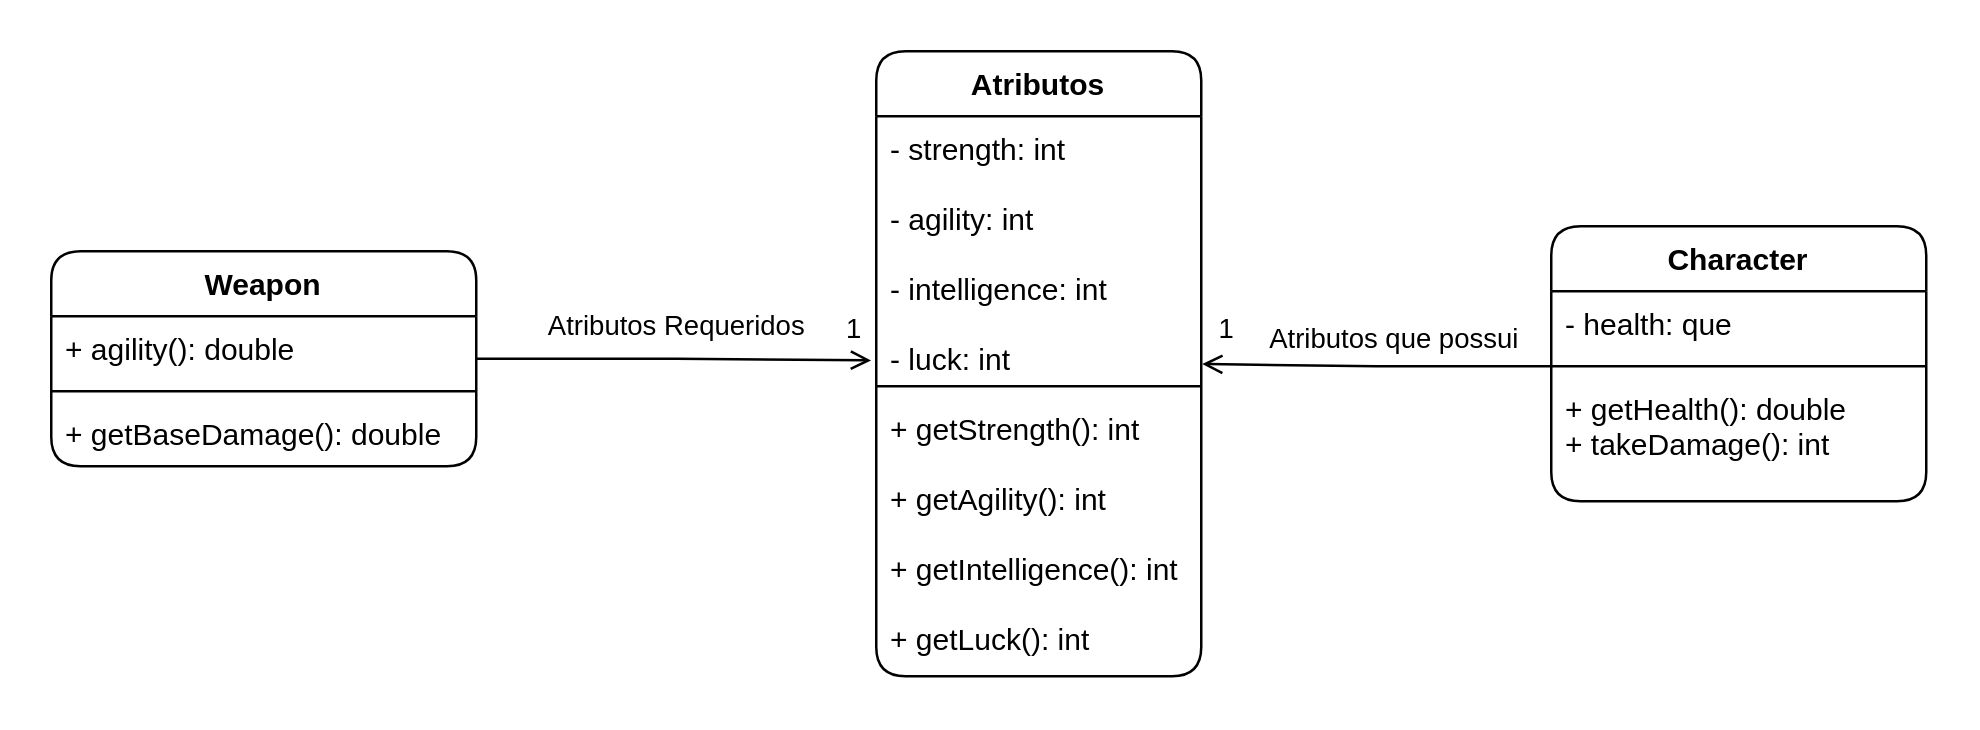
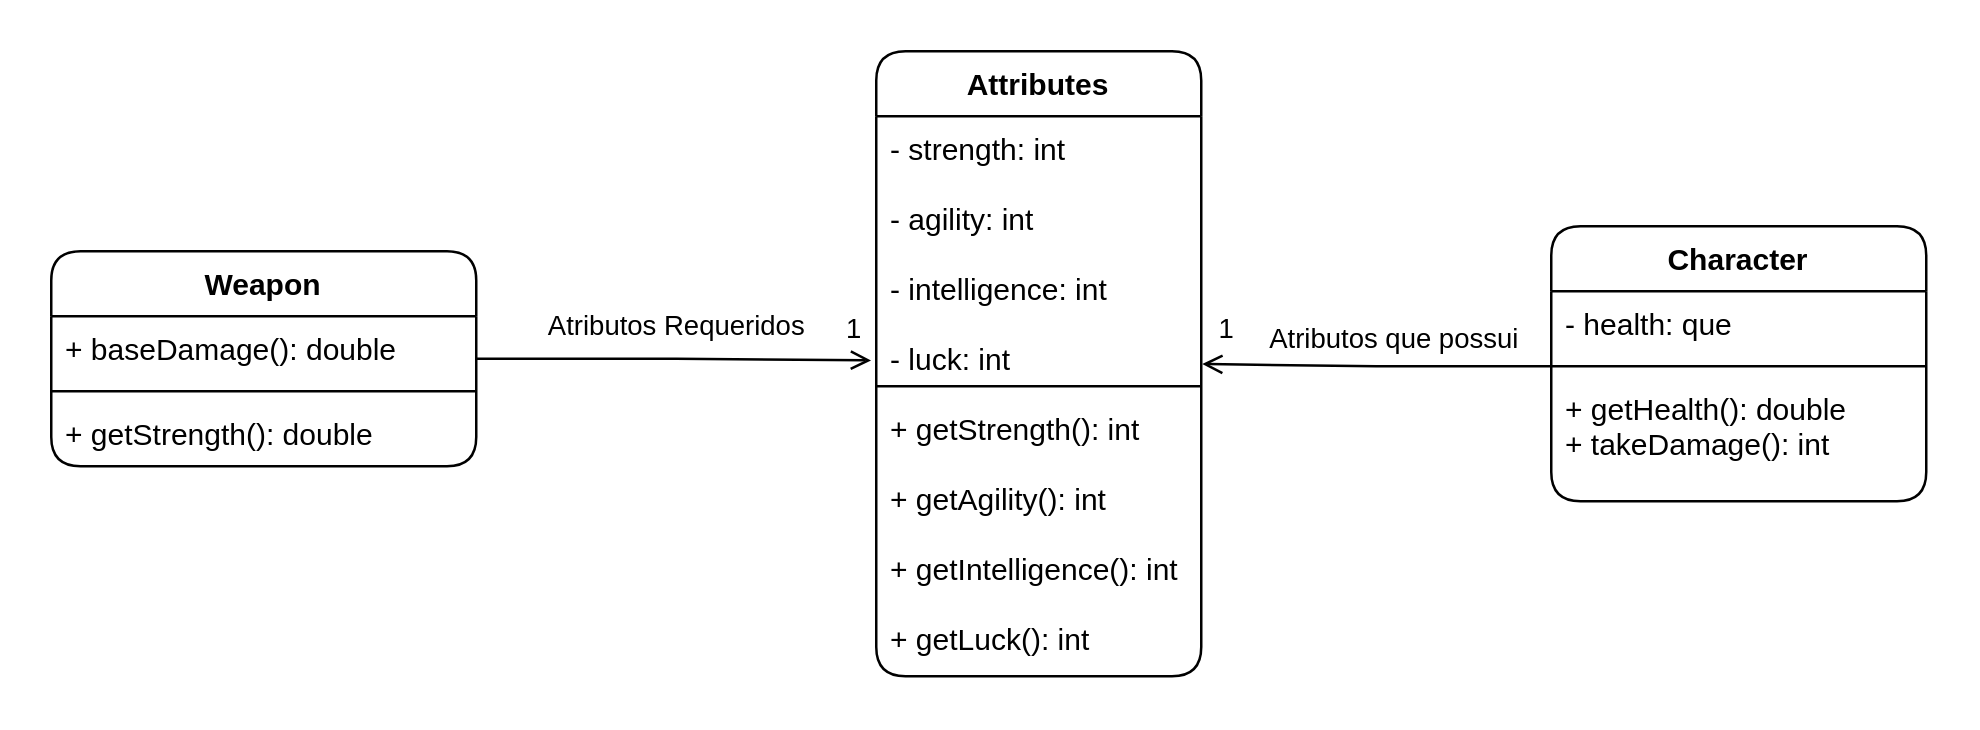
(1038, 85) -> (1038, 85)
(197, 350) -> (234, 350)
(259, 435) -> (243, 435)
